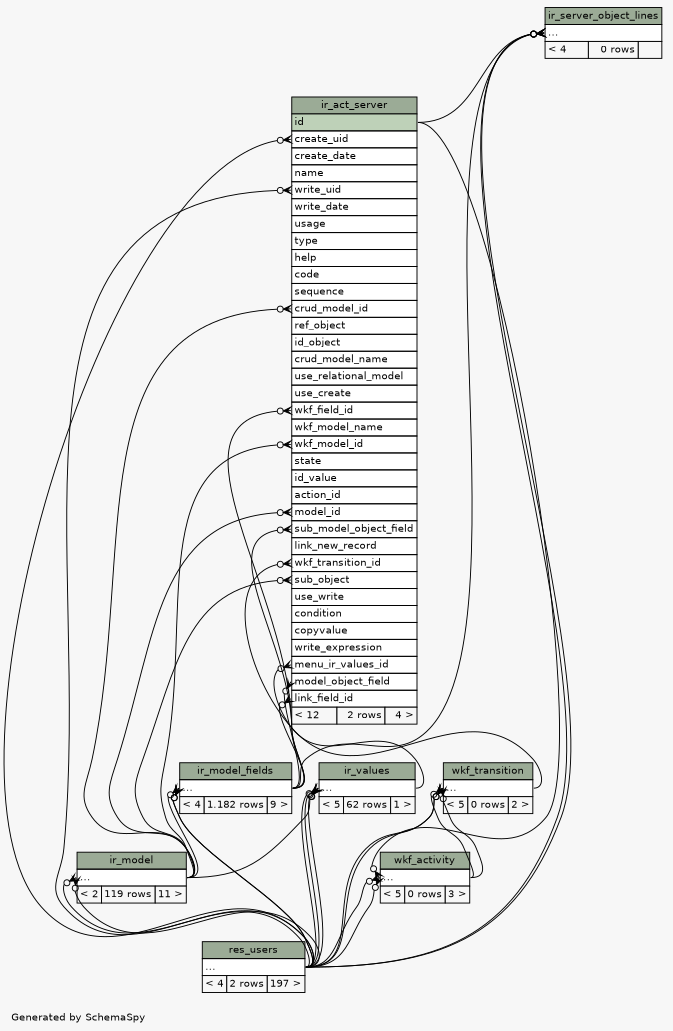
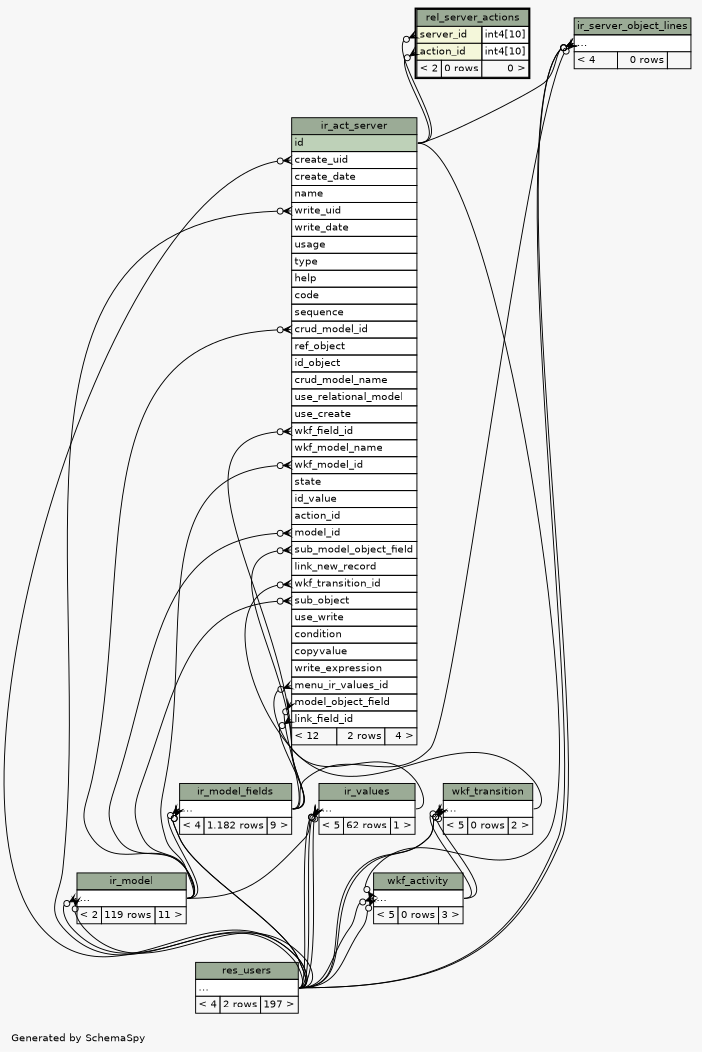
none -> (472, 43)
